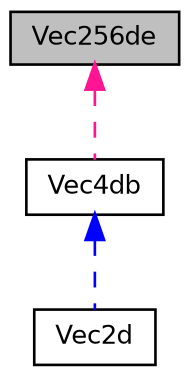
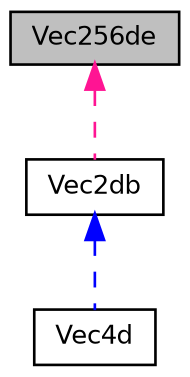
(95, 187) -> (95, 187)
(95, 337) -> (95, 337)
